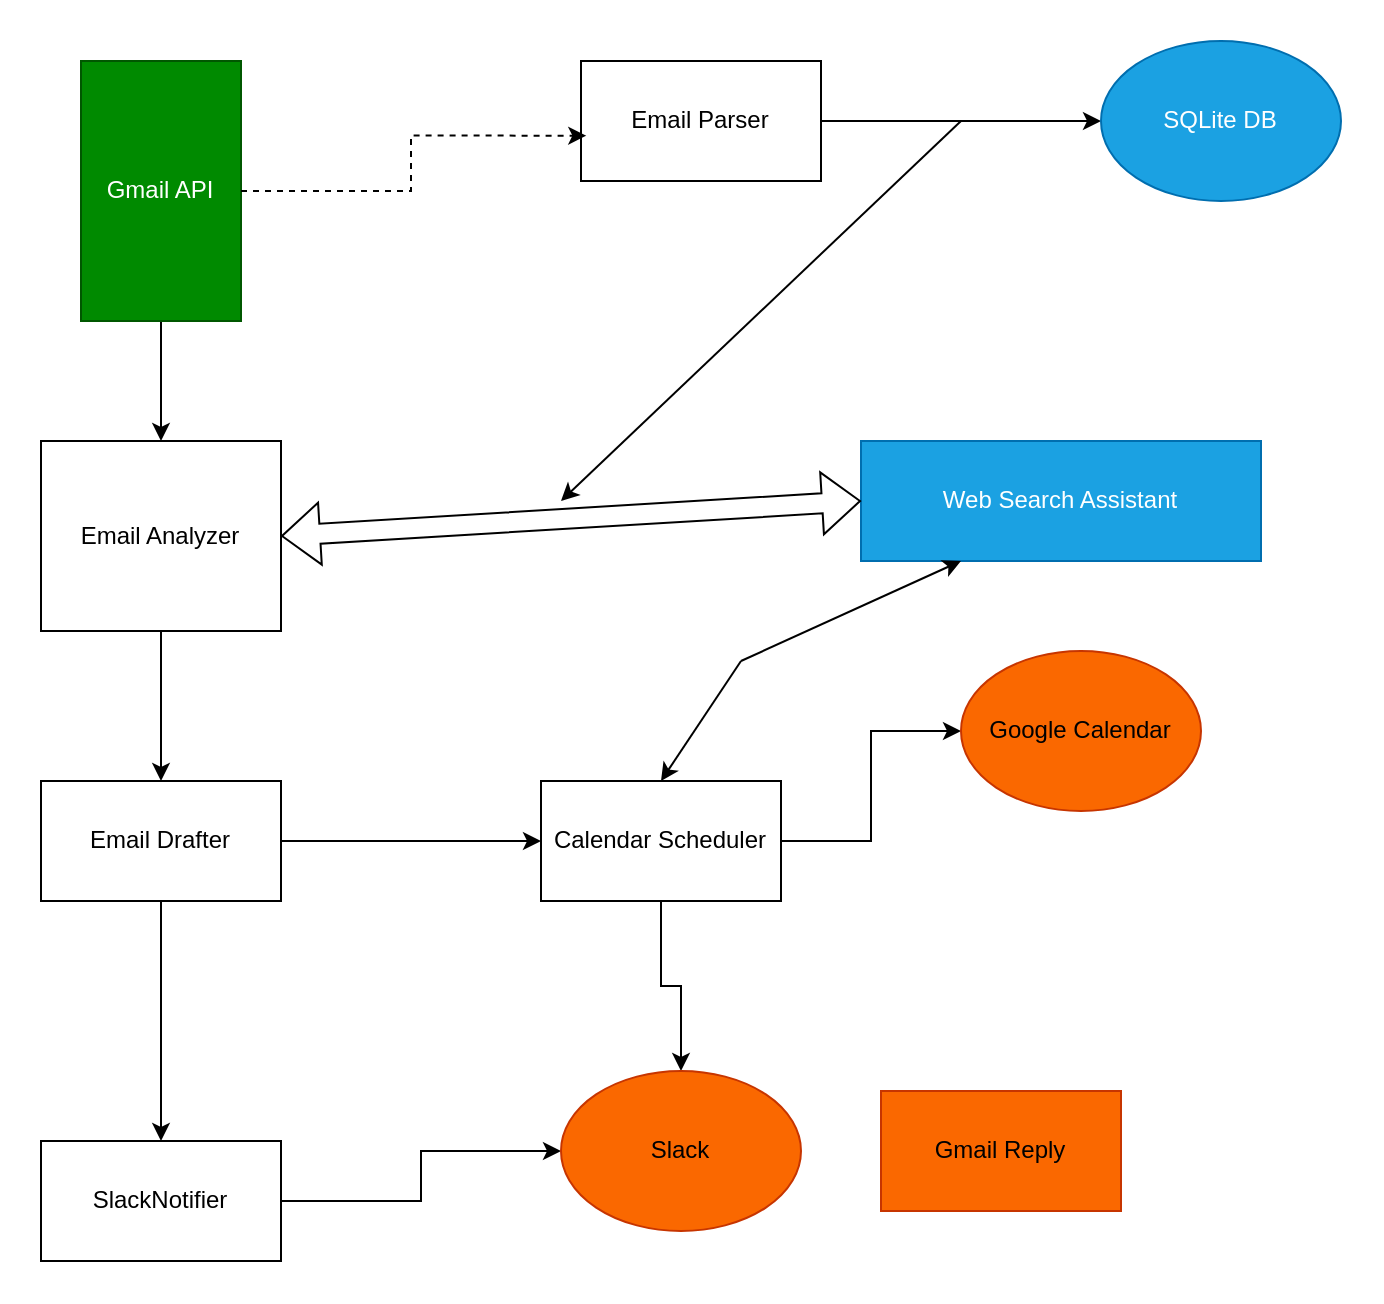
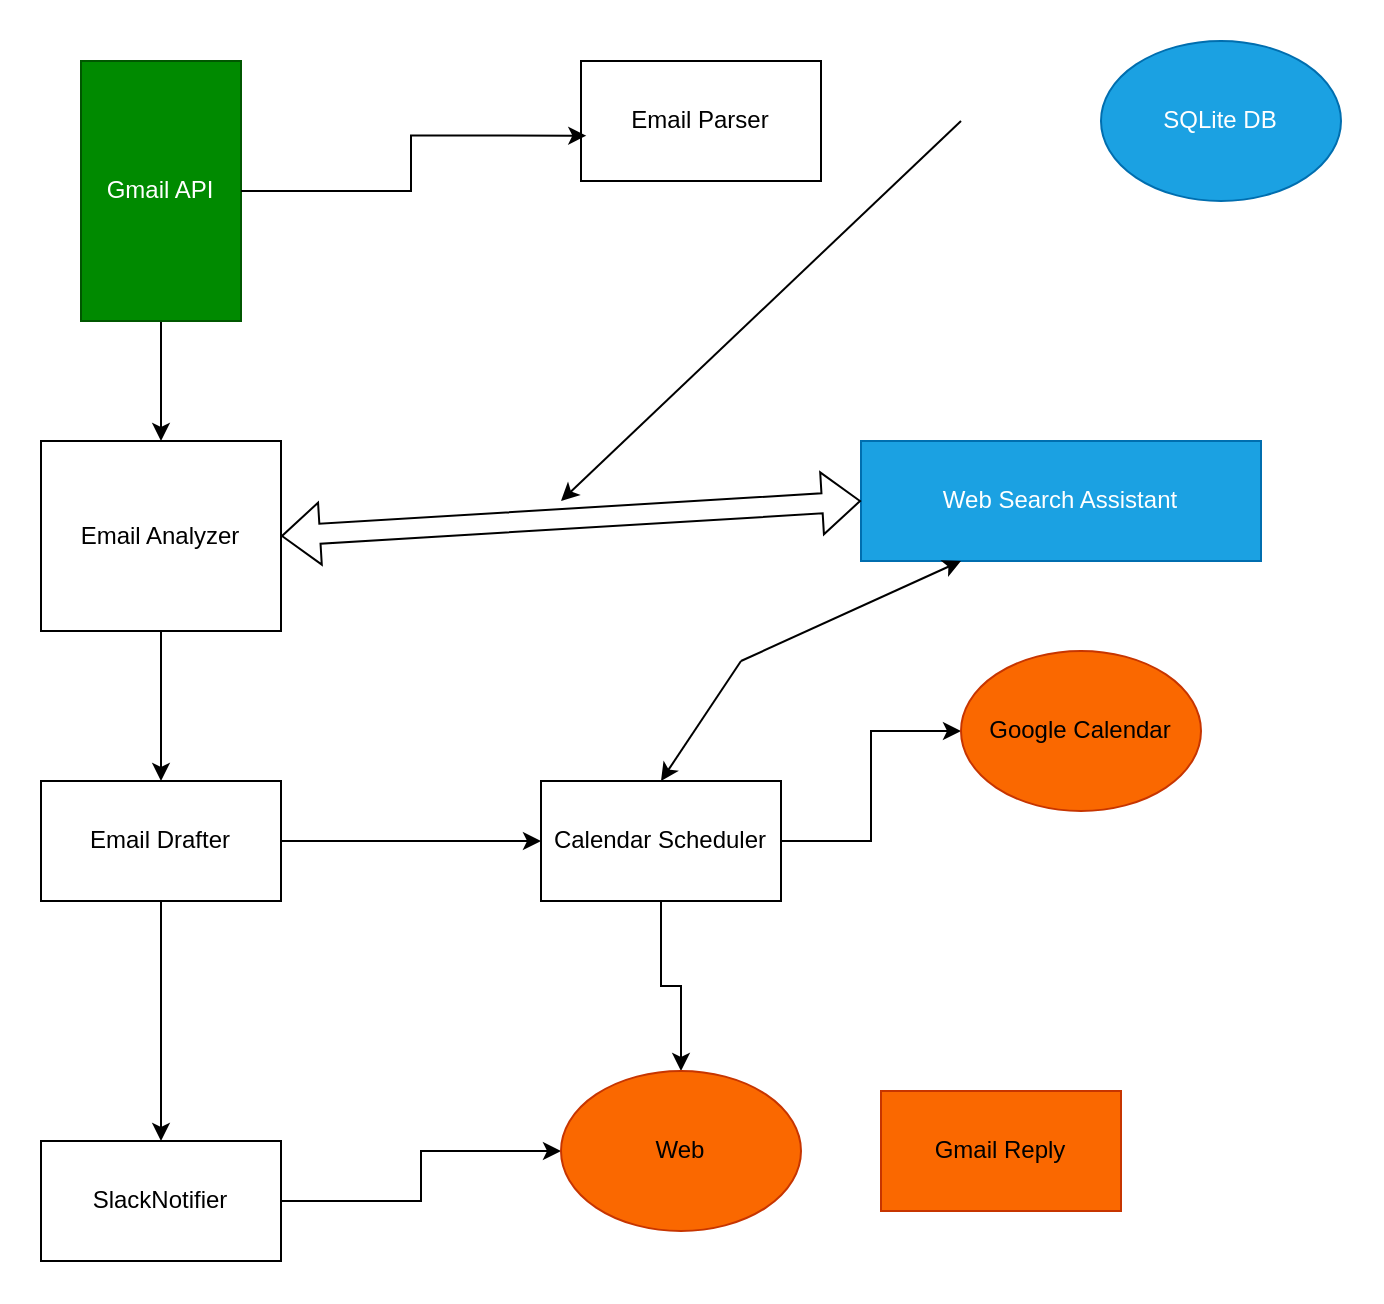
(954, 121) -> none
(411, 167) -> (411, 167)
(681, 1151) -> (681, 1151)
